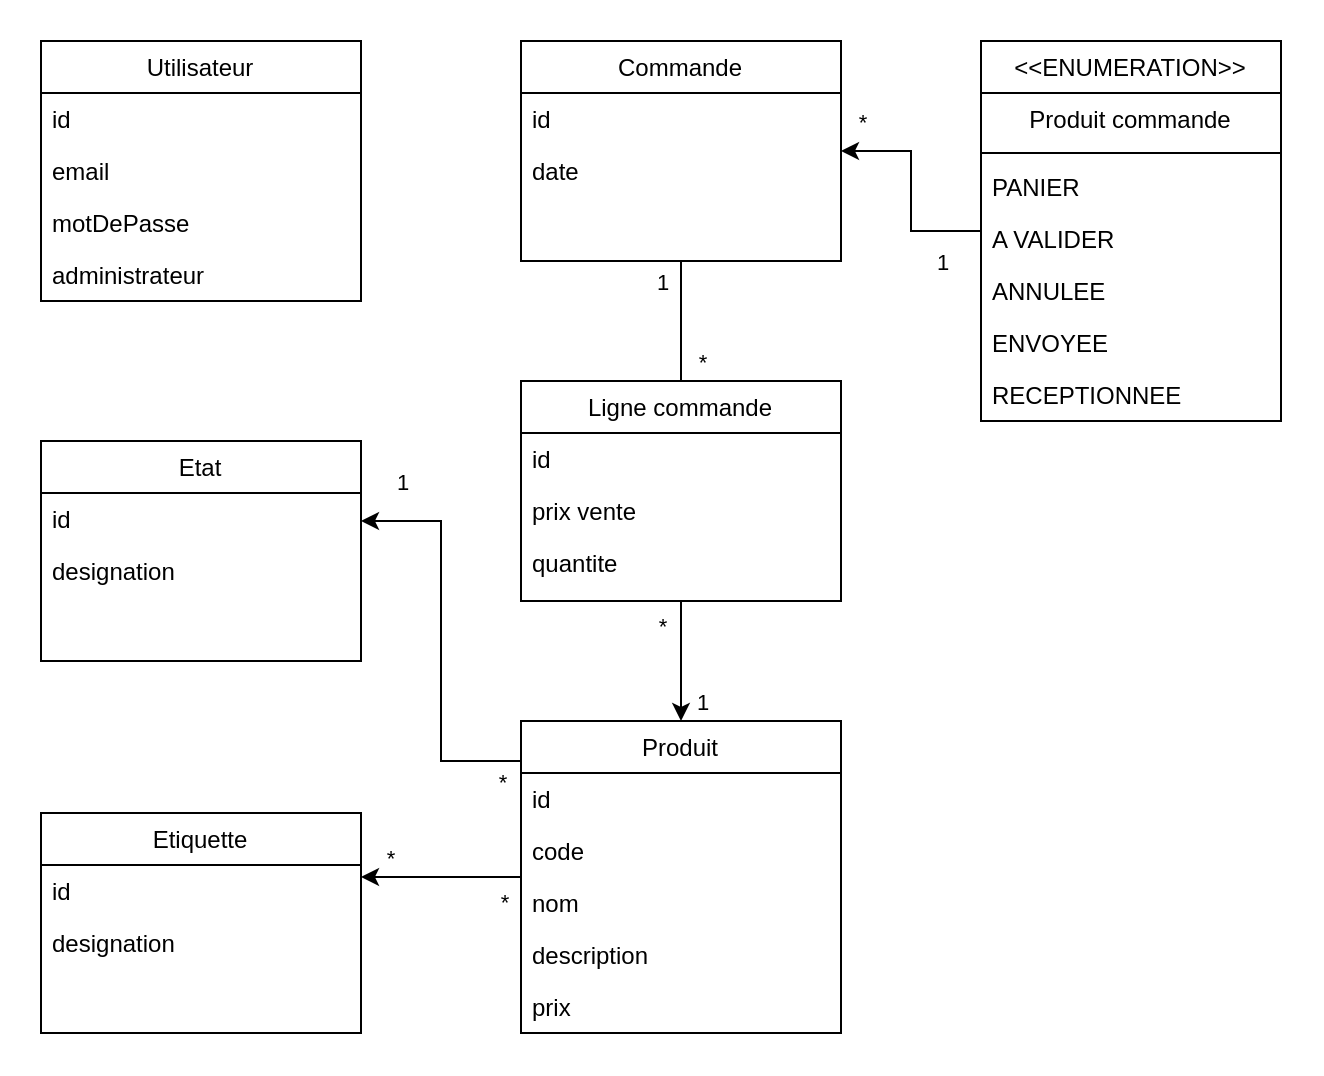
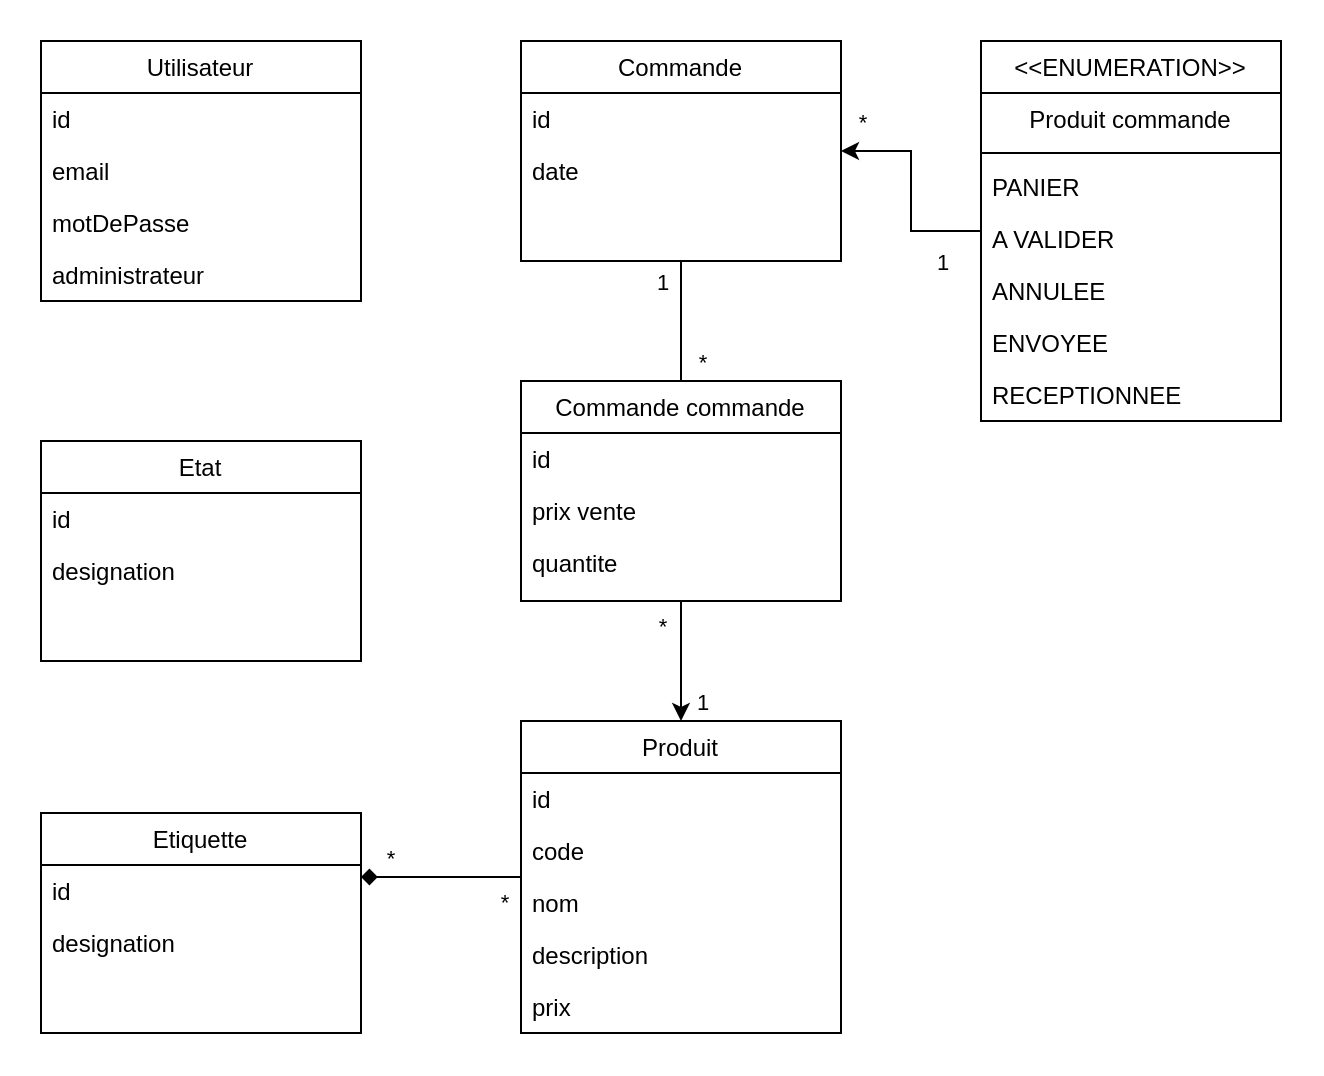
(680, 408) -> (680, 408)
(441, 648) -> none
(376, 877) -> (377, 877)
